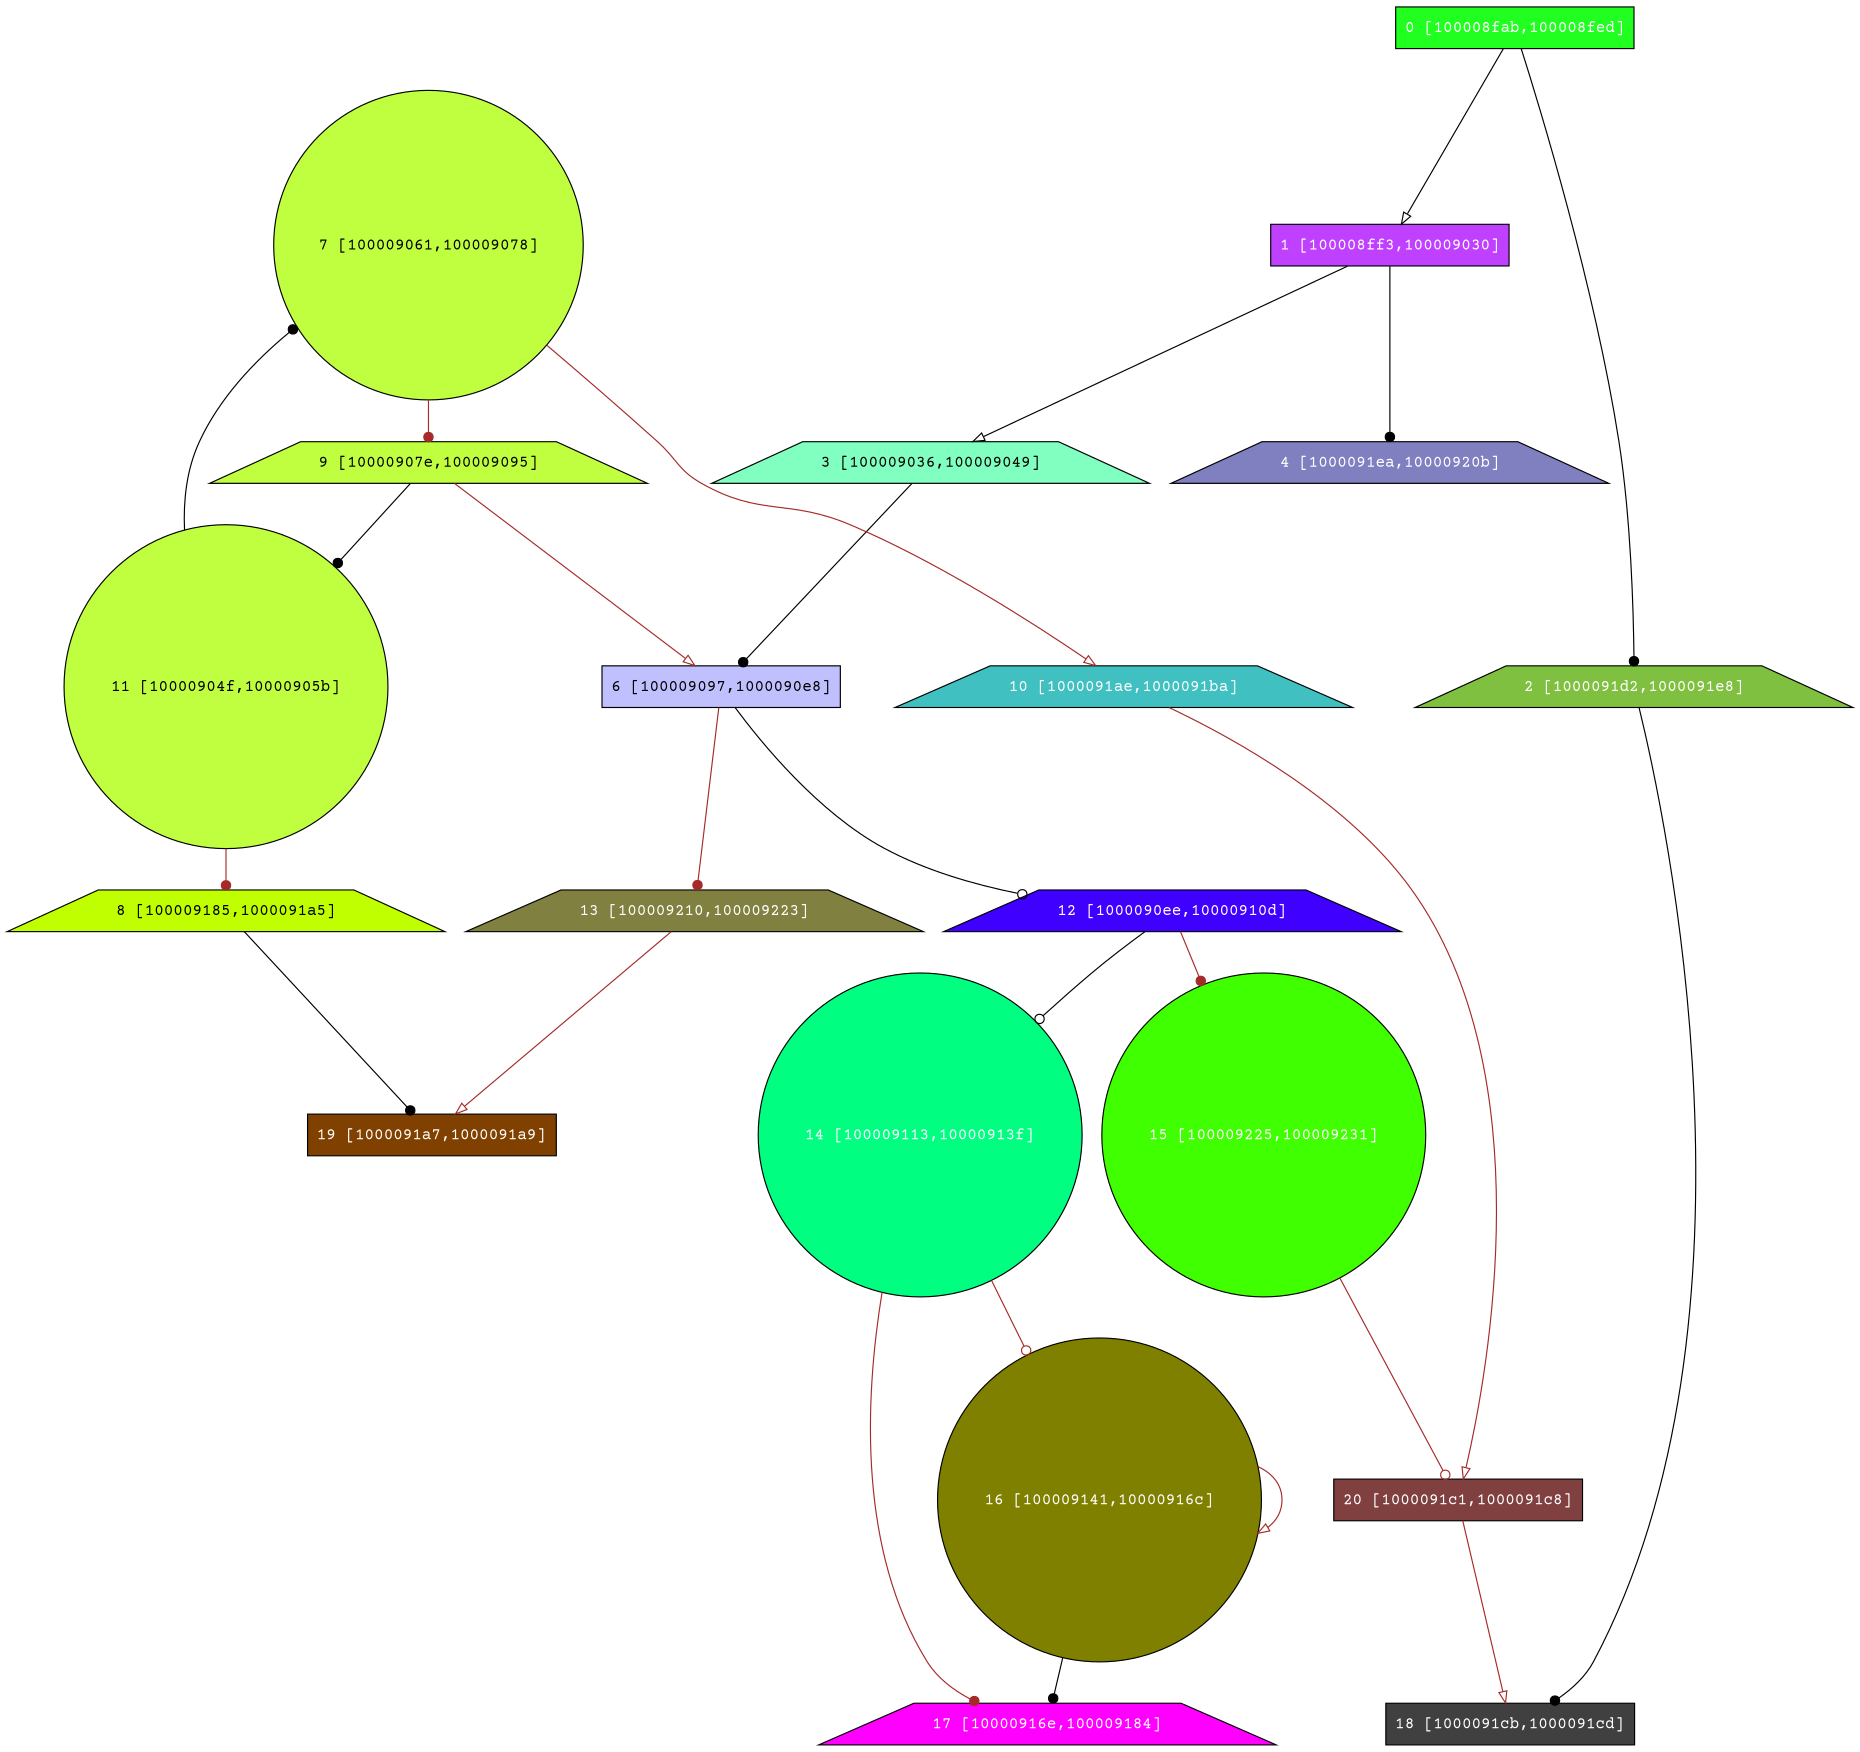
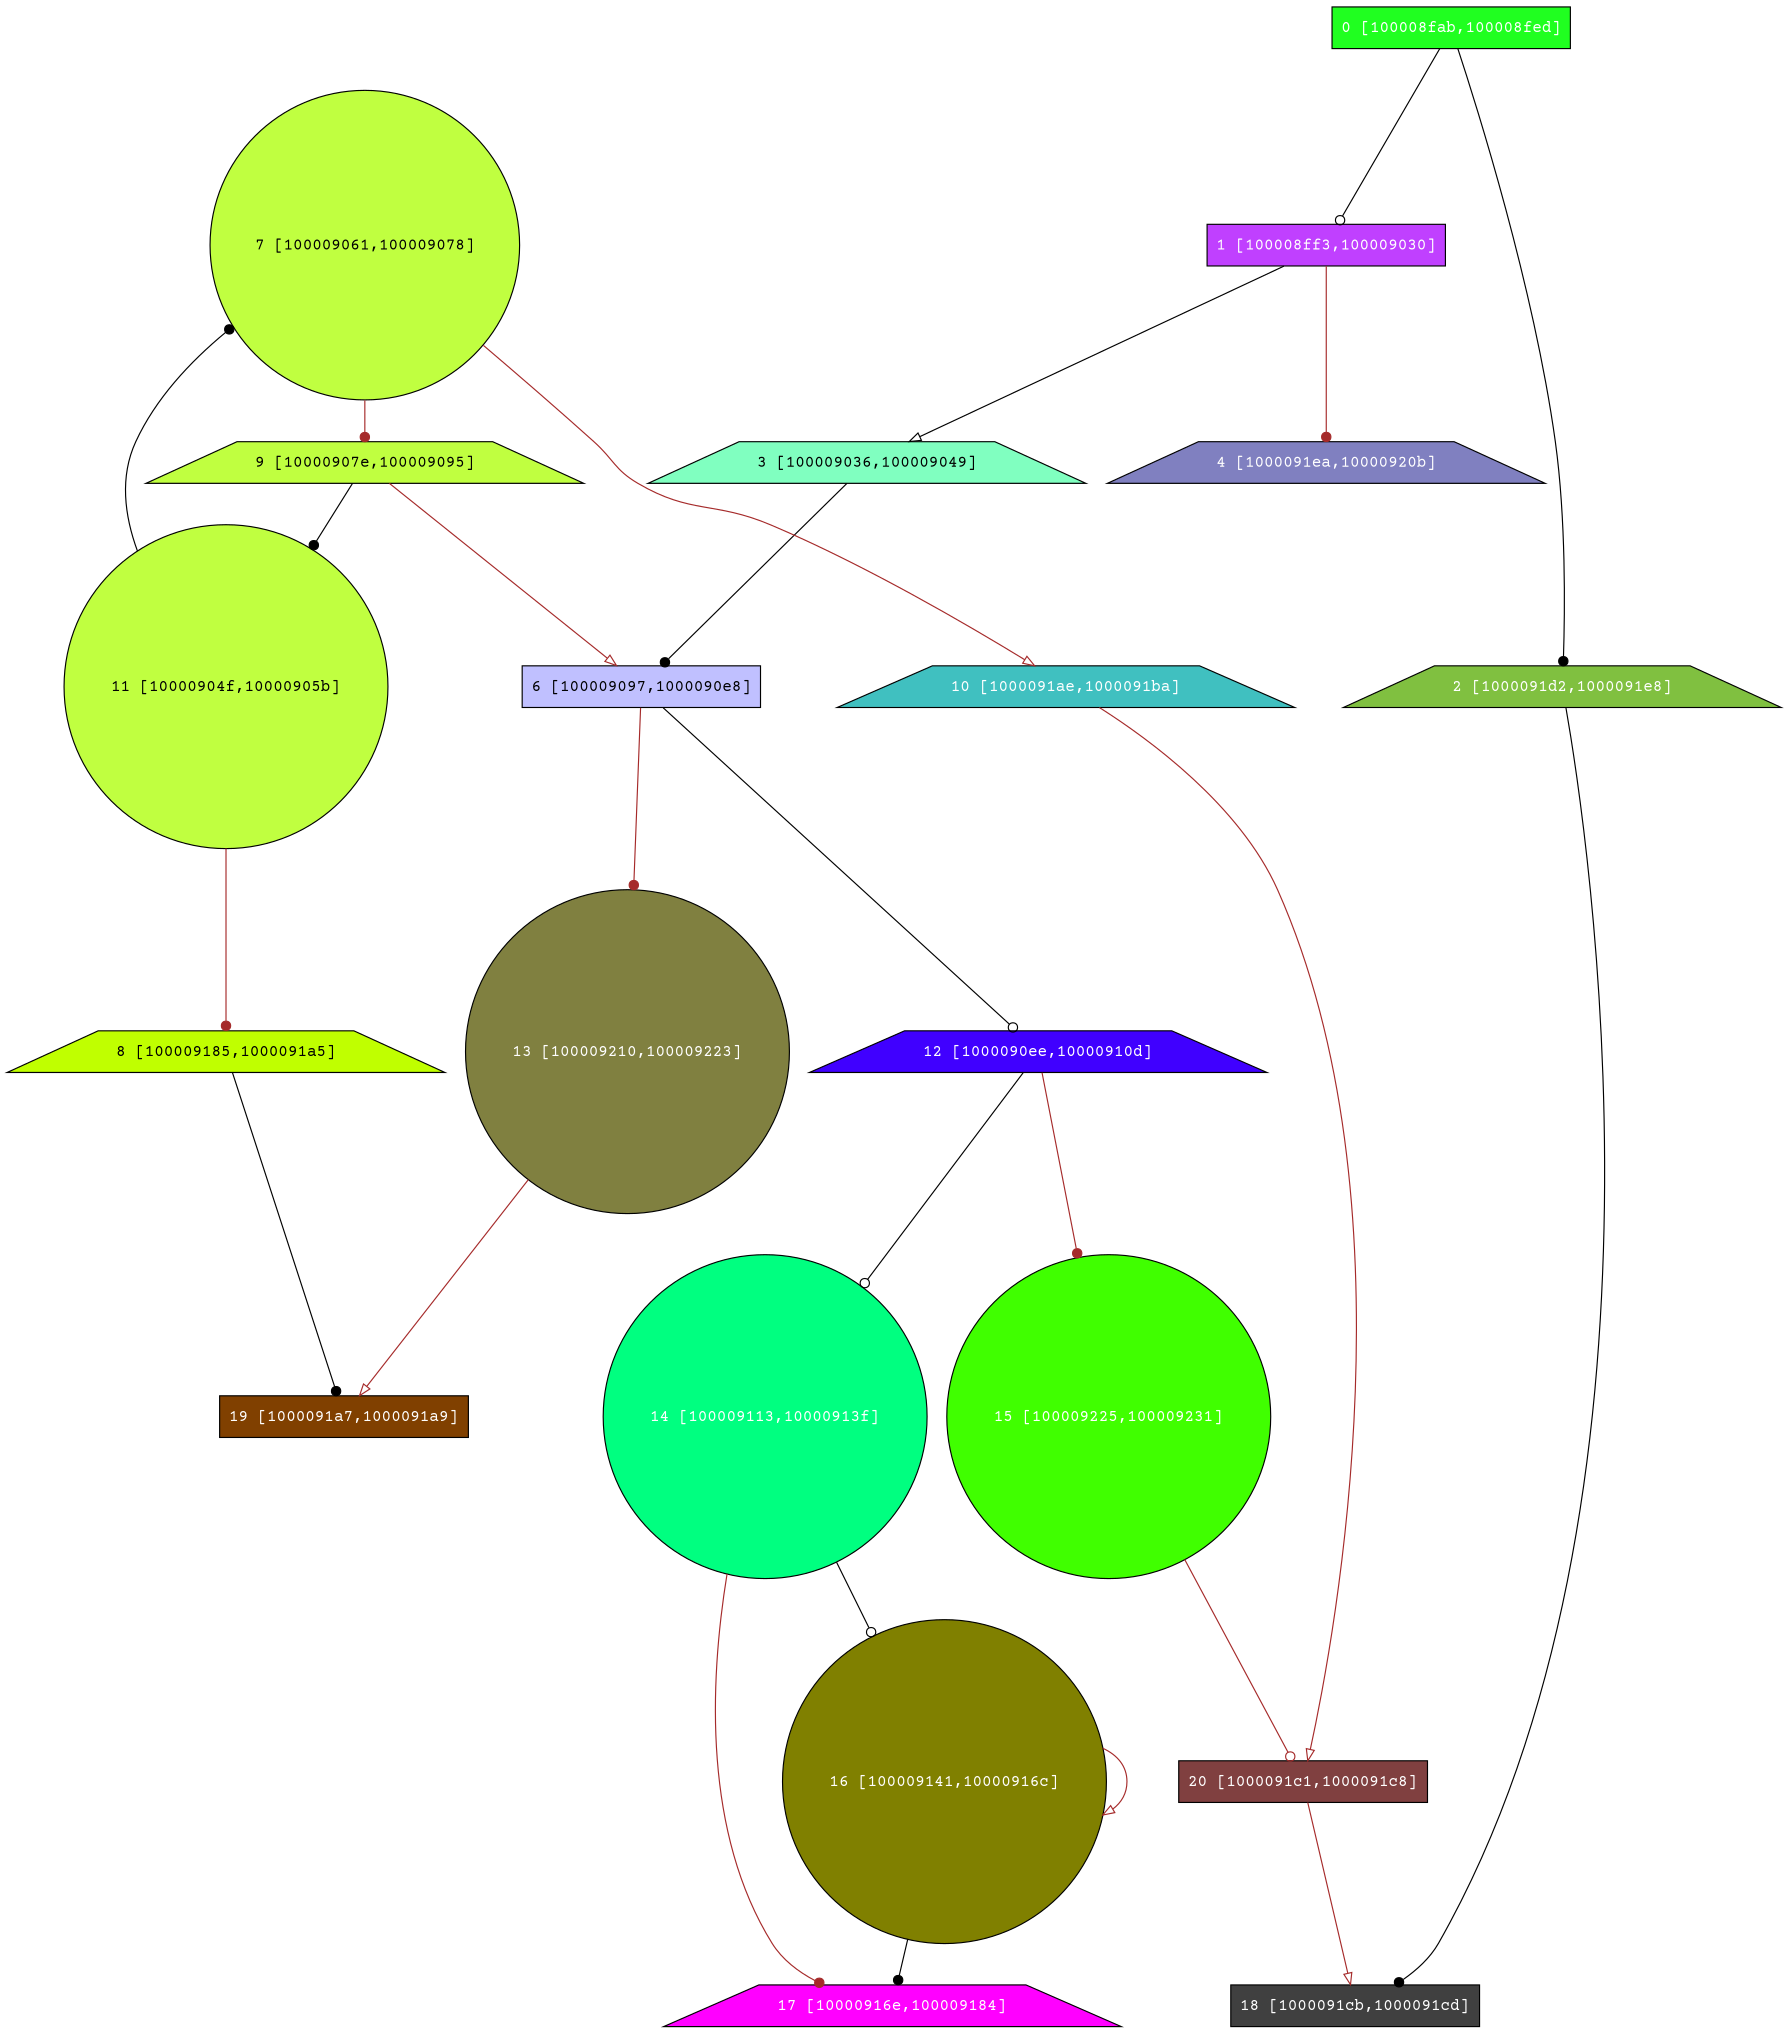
(1455, 131) -> (1391, 132)
(1390, 349) -> (1326, 349)
(695, 911) -> (627, 1052)
(1008, 1313) -> (853, 1595)
